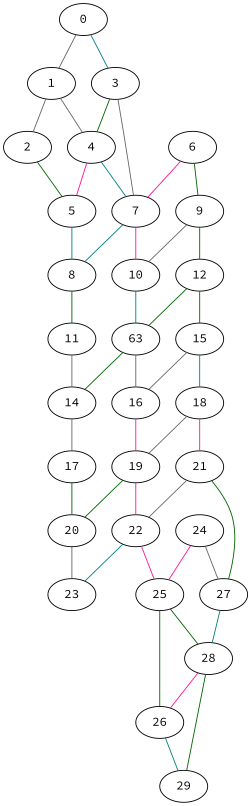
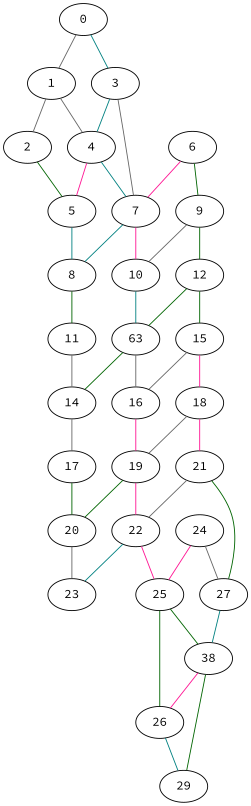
(103, 115) -> (103, 115)
(200, 371) -> (200, 371)
(209, 659) -> (209, 659)
